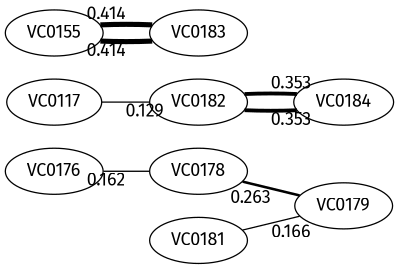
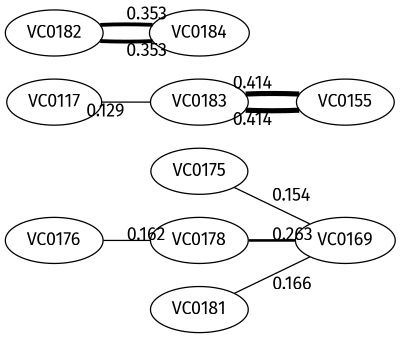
(126, 102) -> (126, 102)
none -> (199, 171)
(344, 206) -> (345, 240)
